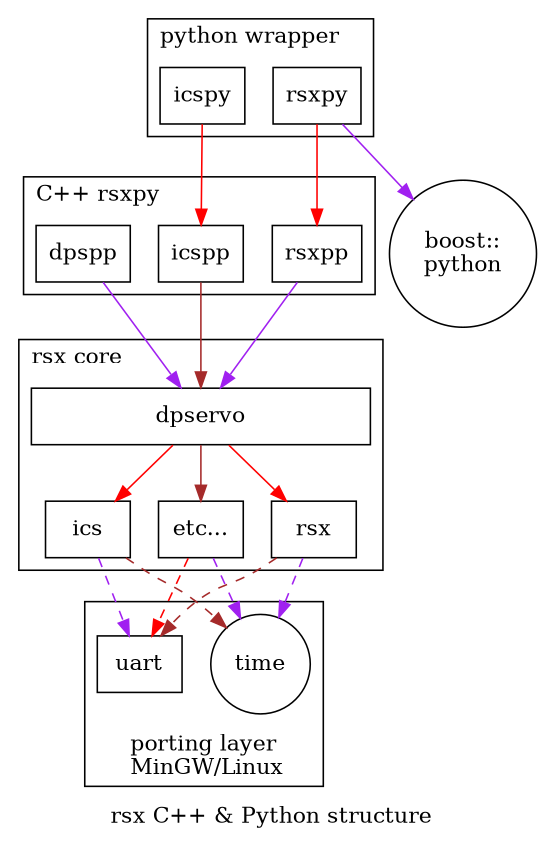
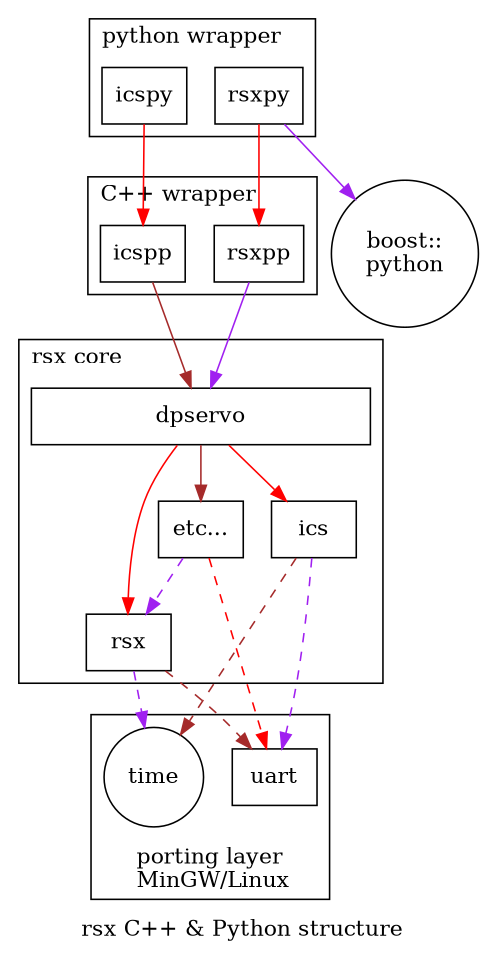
(98, 195) -> (179, 195)
(83, 254) -> none
(224, 581) -> (169, 579)
